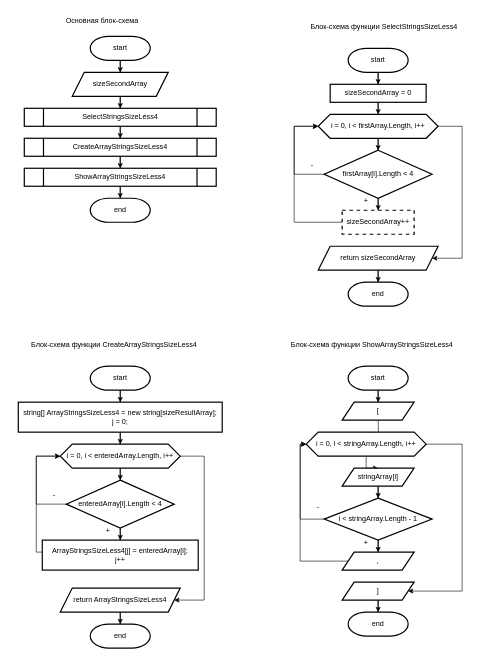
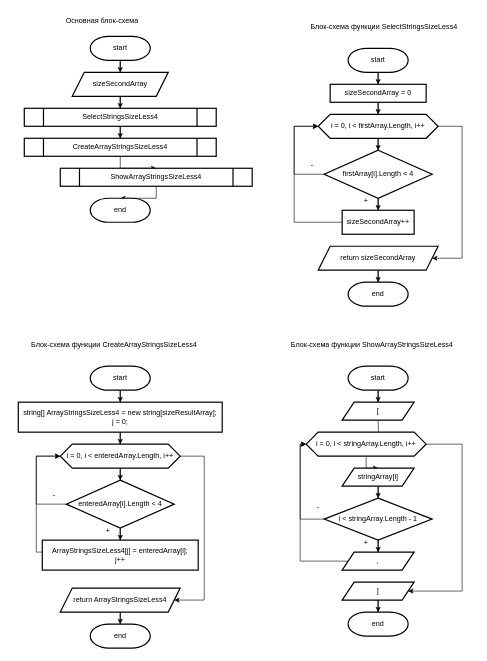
(120, 177) -> (156, 177)
(378, 222) -> (378, 222)
